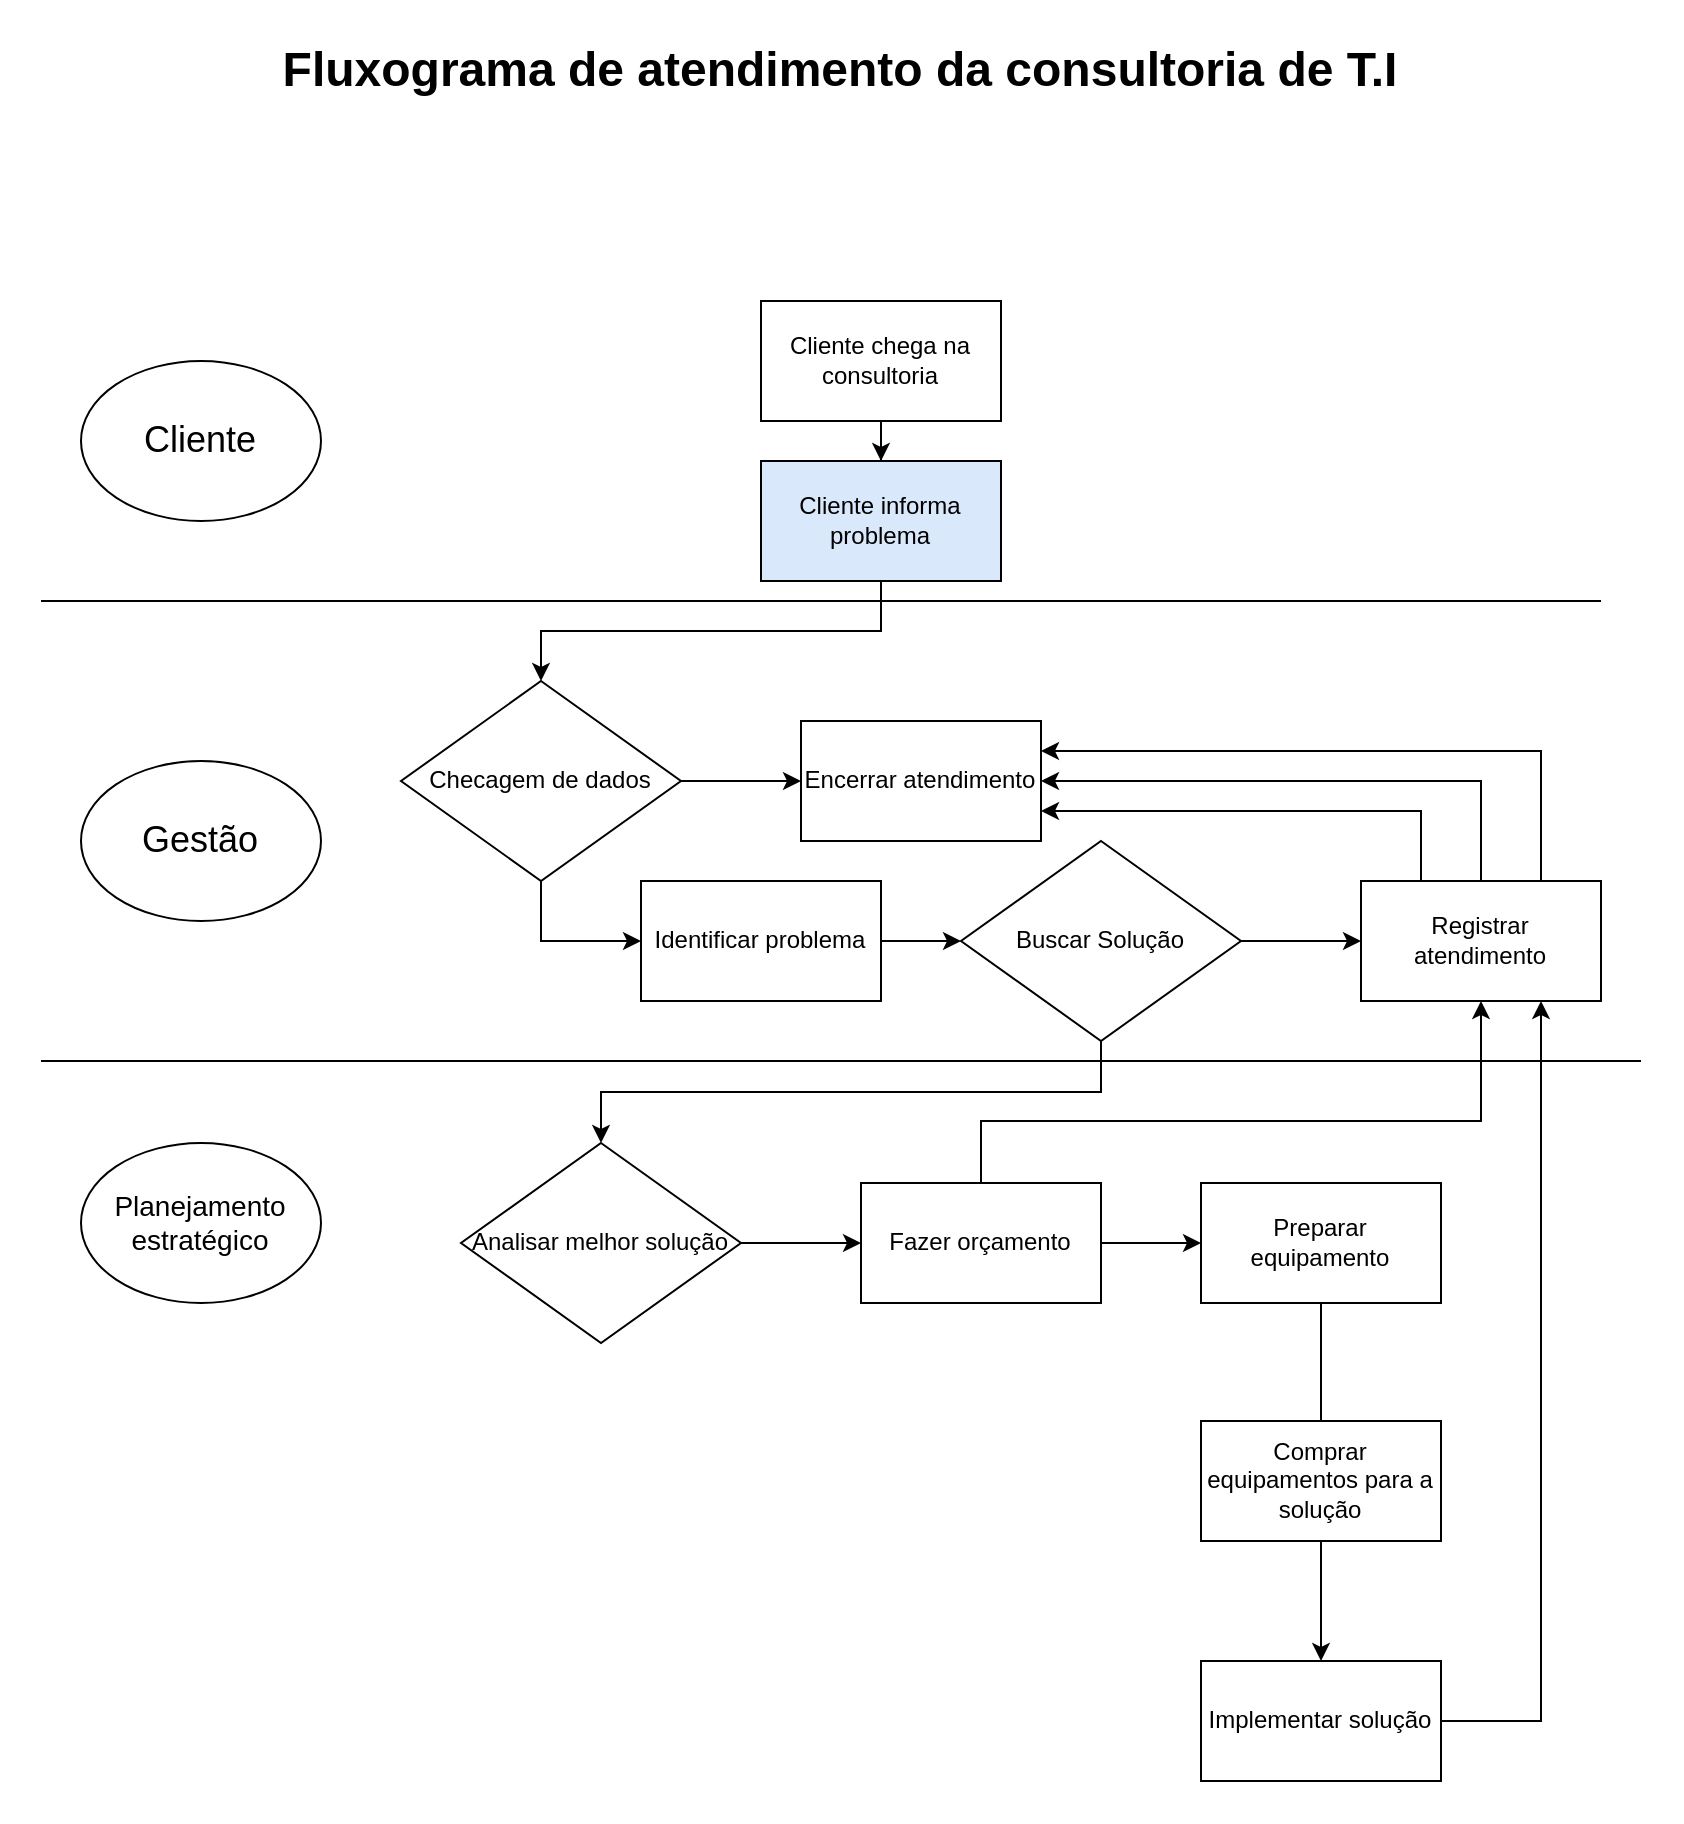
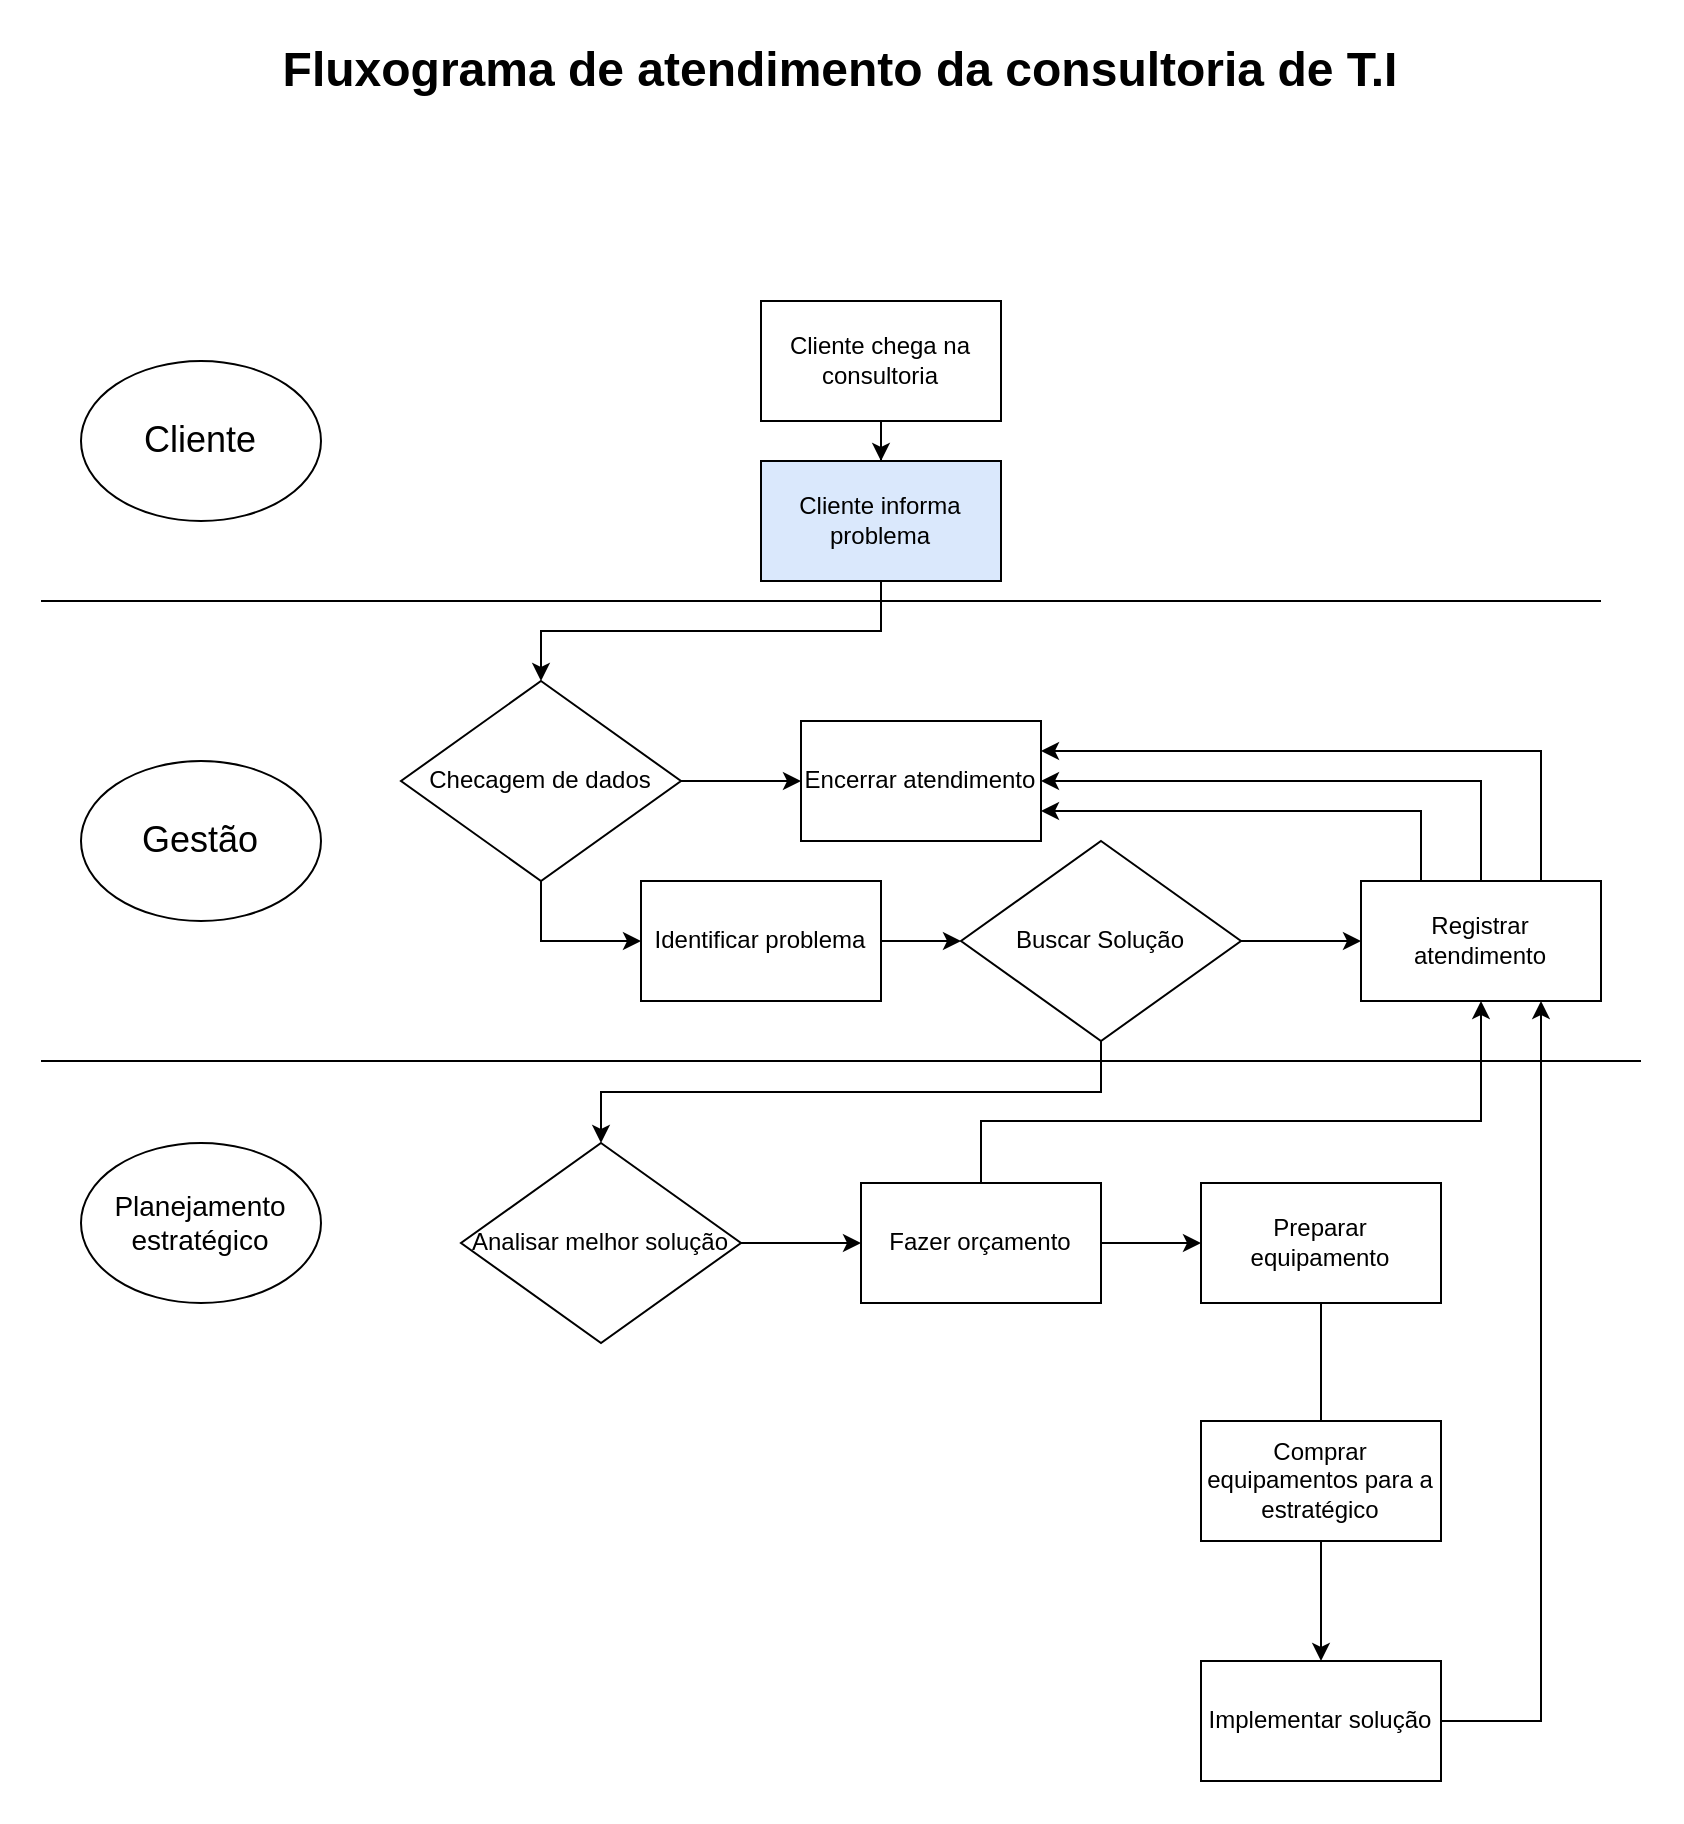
(1321, 1481) -> (1321, 1481)
